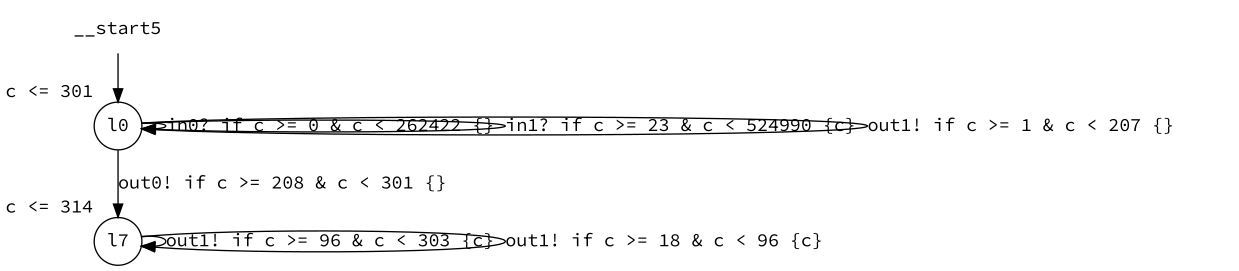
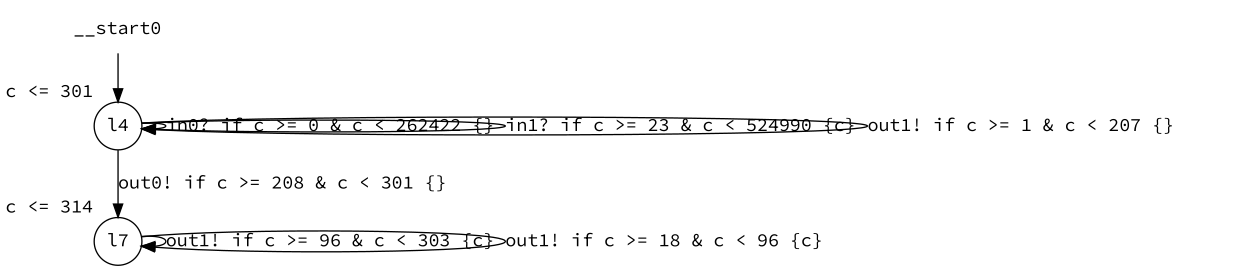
(118, 29) -> (118, 29)
(118, 126) -> (118, 126)
